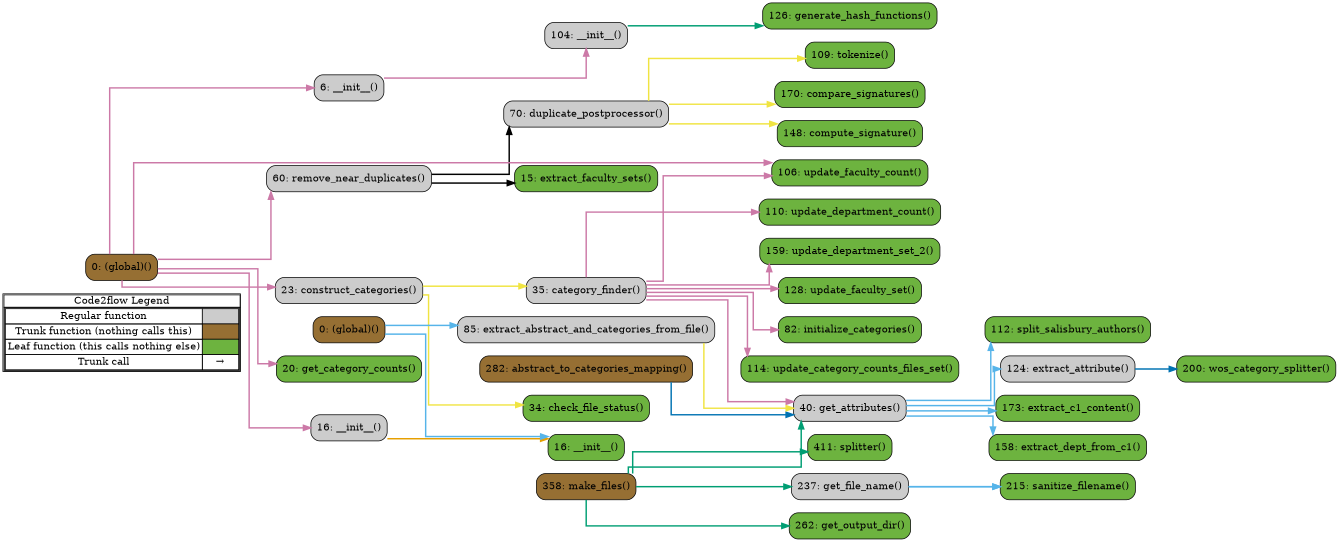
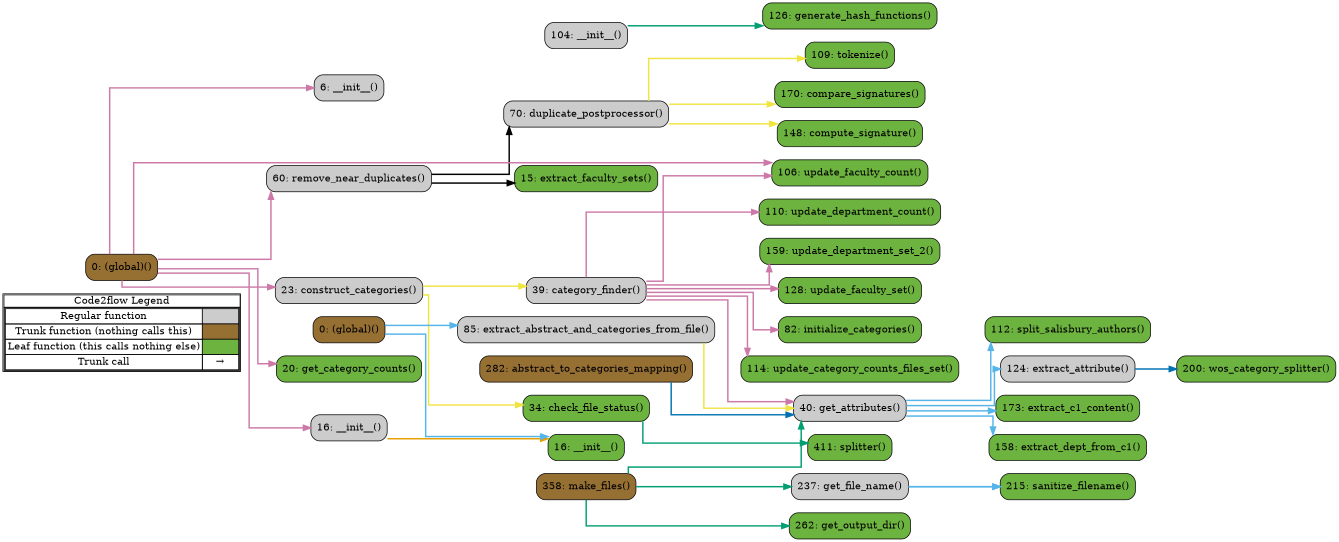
(496, 78) -> none
(586, 291) -> (586, 291)
(706, 452) -> (711, 443)
